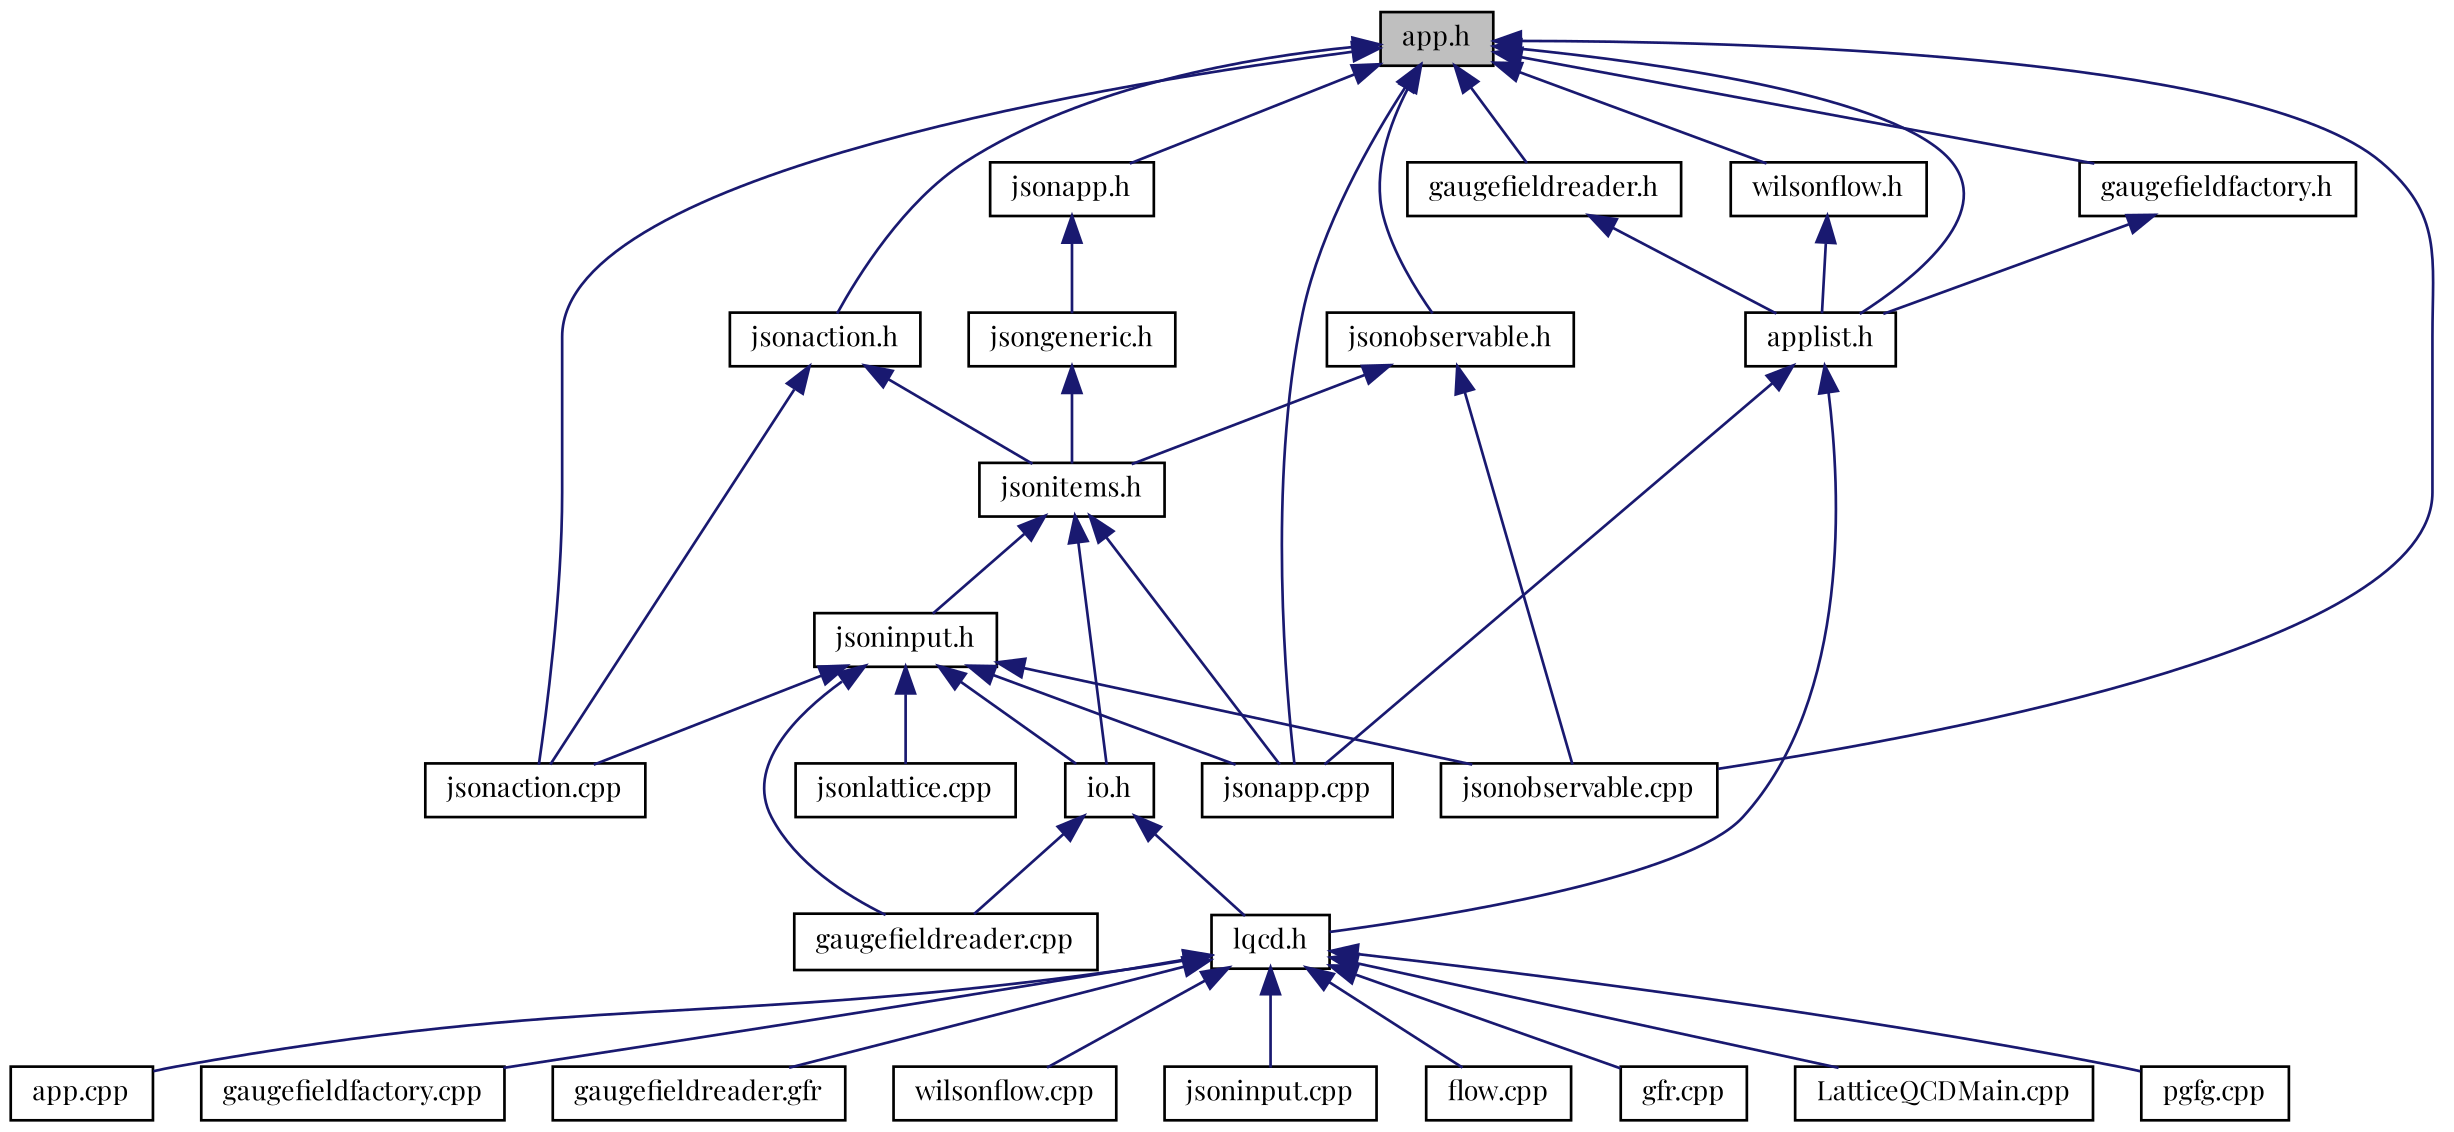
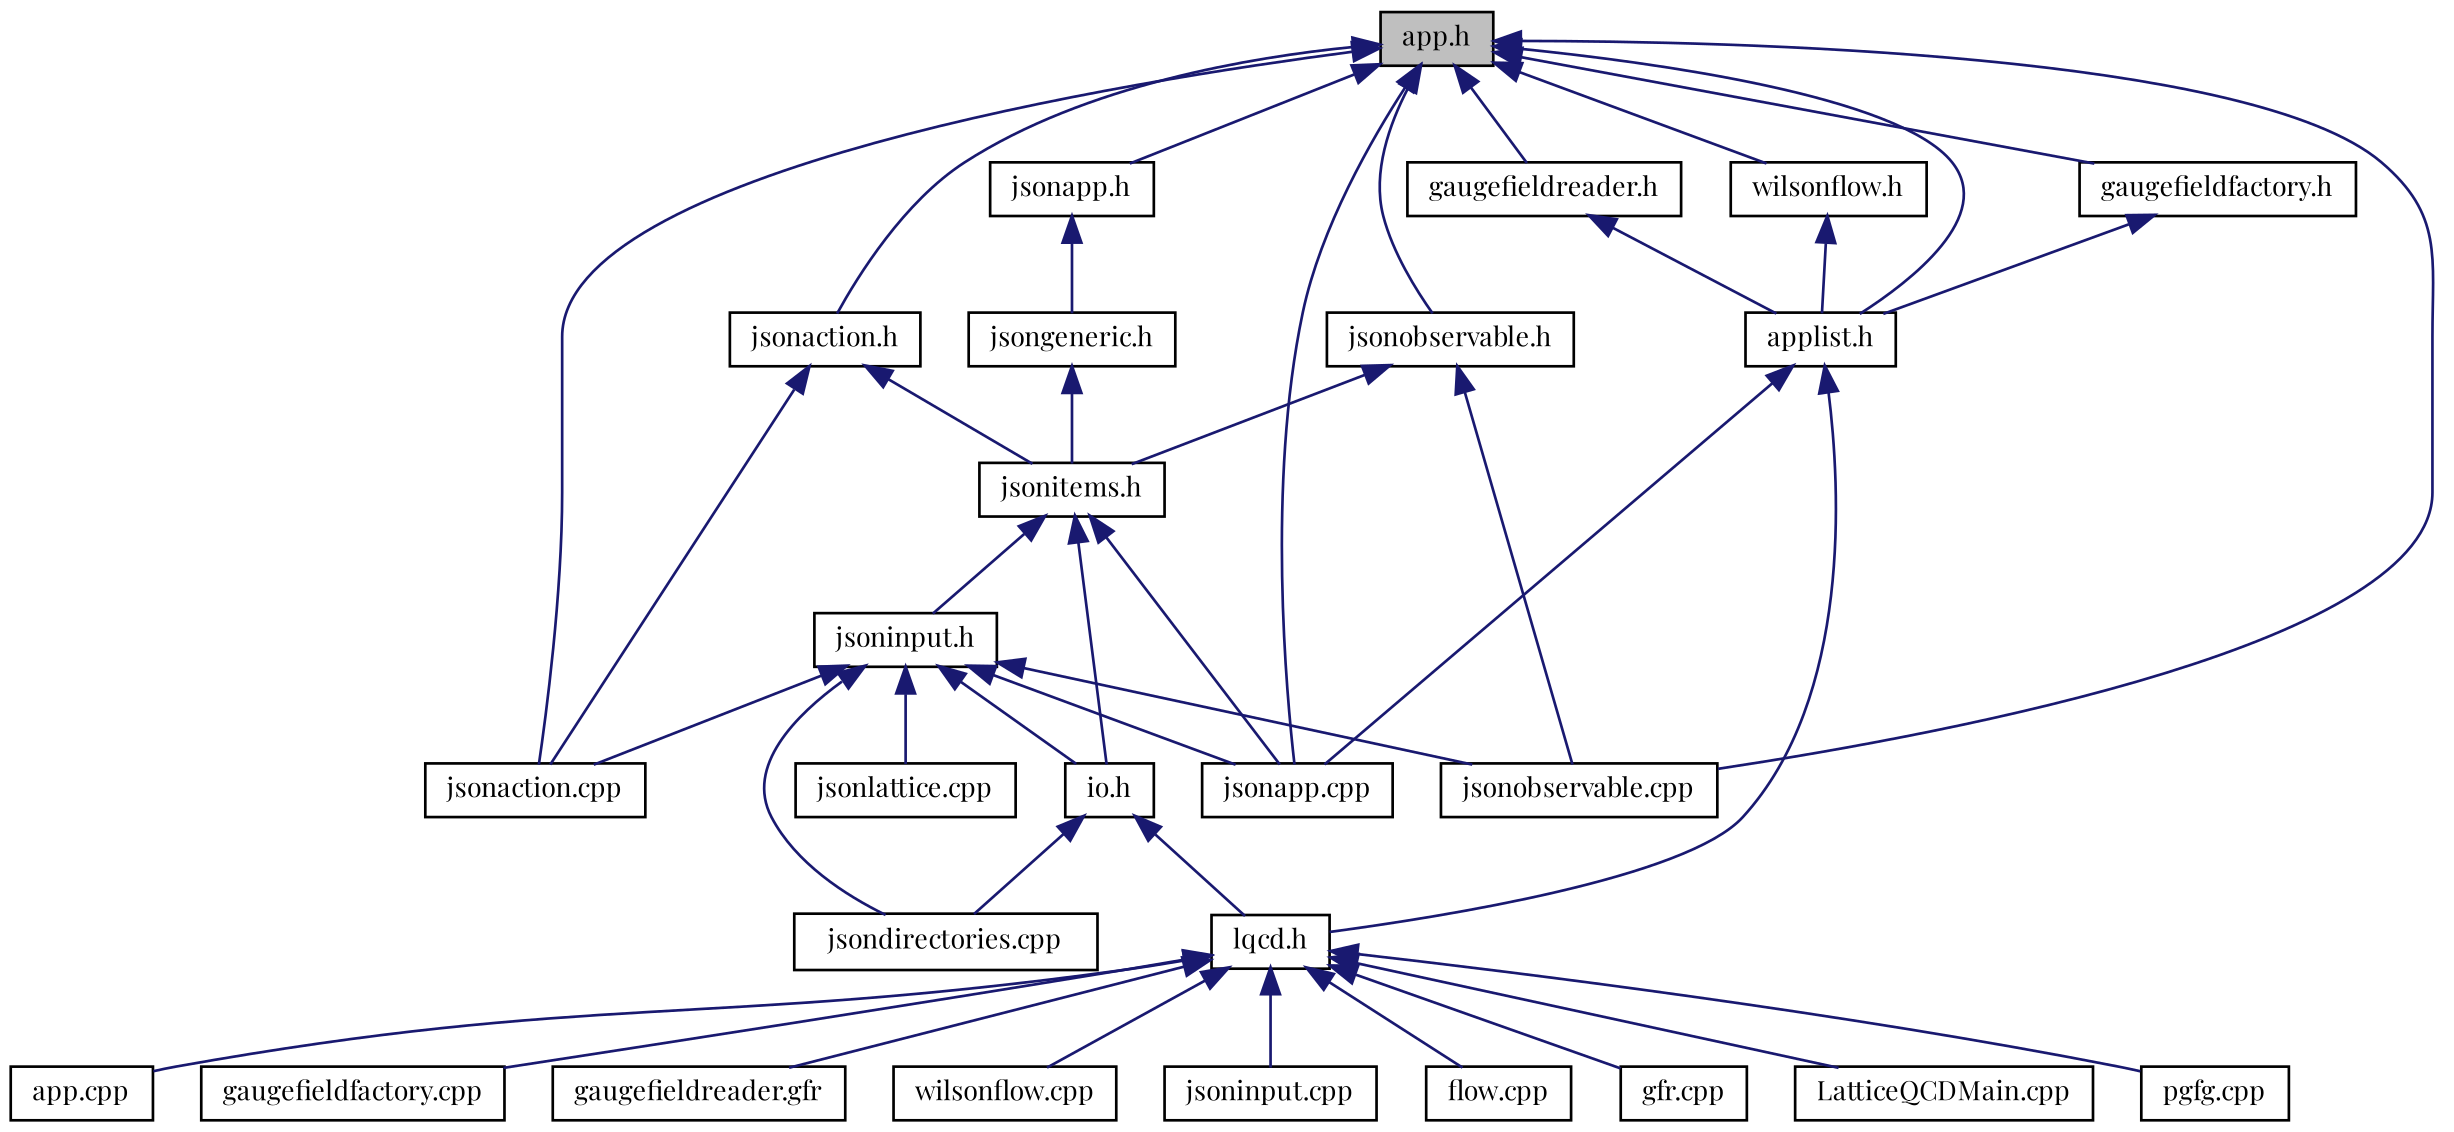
(946, 942) -> (946, 942)
